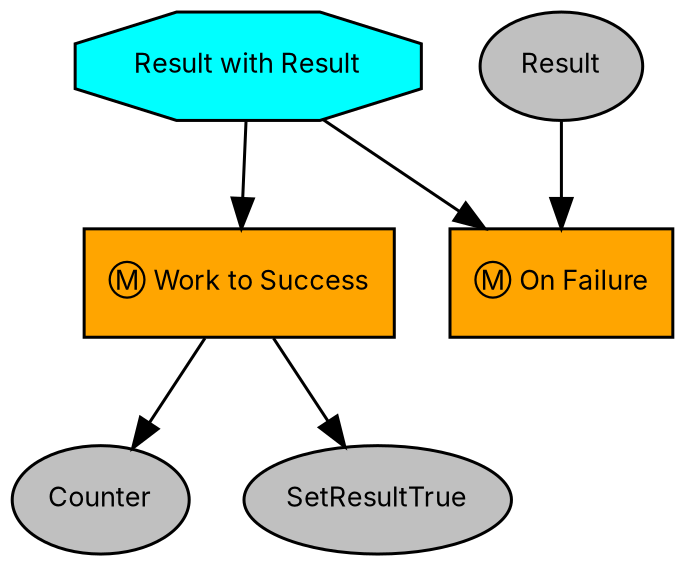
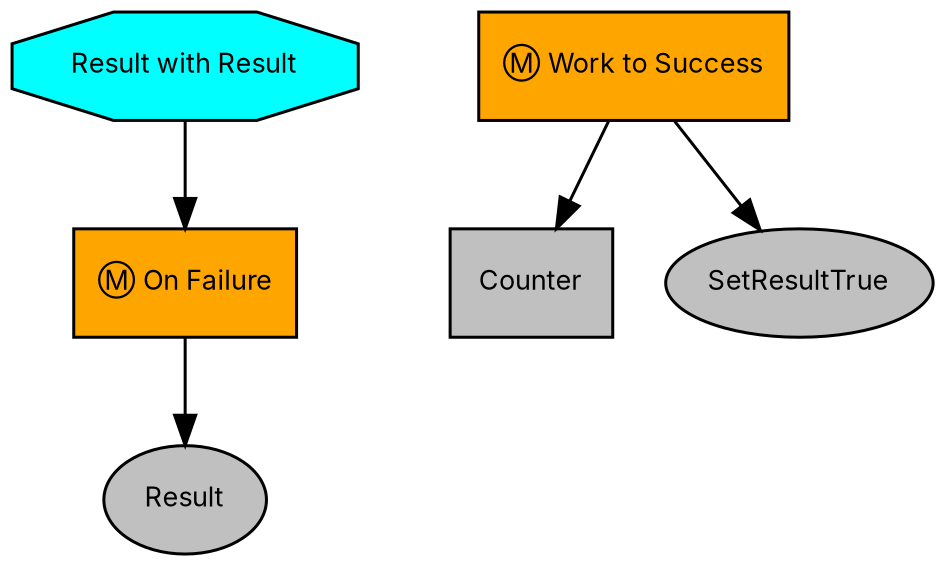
(244, 160) -> none
(561, 160) -> (185, 377)
(101, 500) -> (531, 283)
